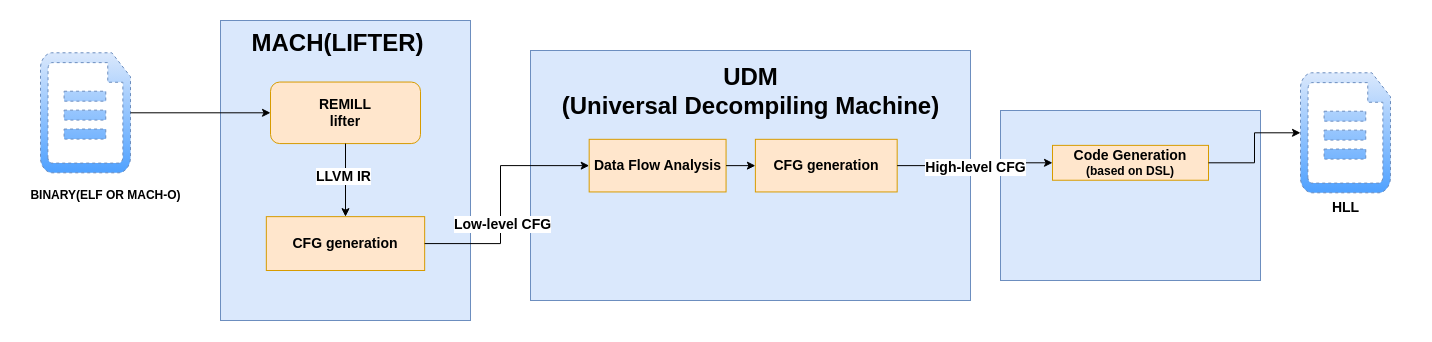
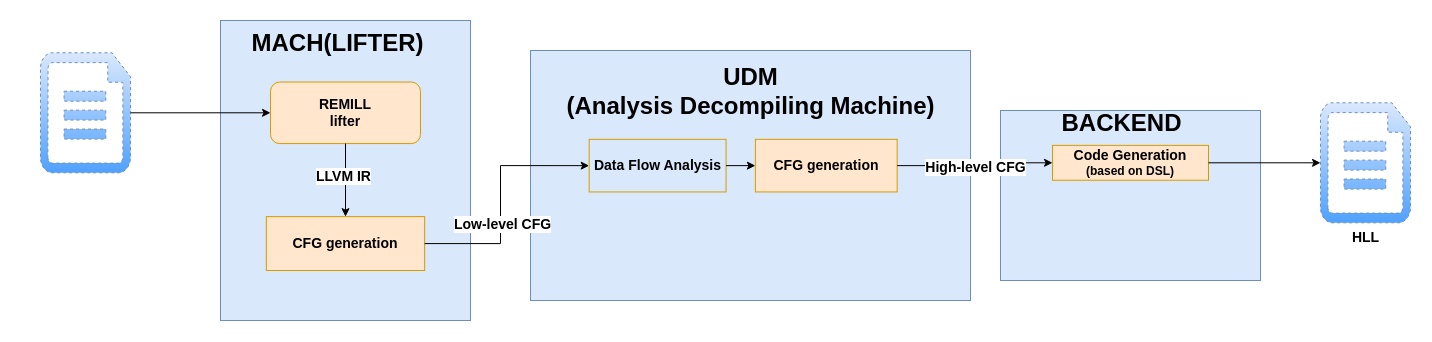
(751, 92) -> (751, 92)
none -> (1122, 124)
(1346, 133) -> (1366, 163)
(658, 166) -> (658, 166)
(106, 196) -> none
